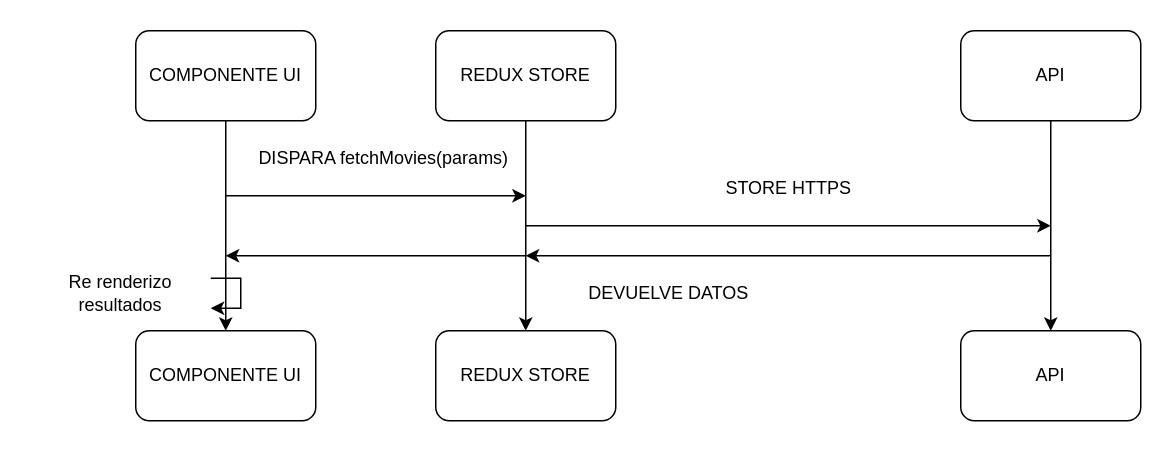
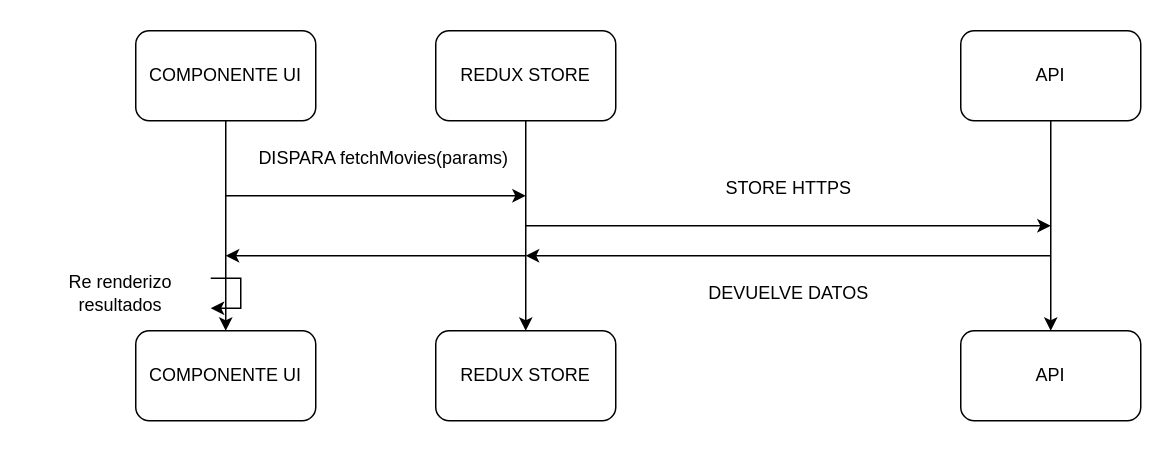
(668, 293) -> (788, 293)
